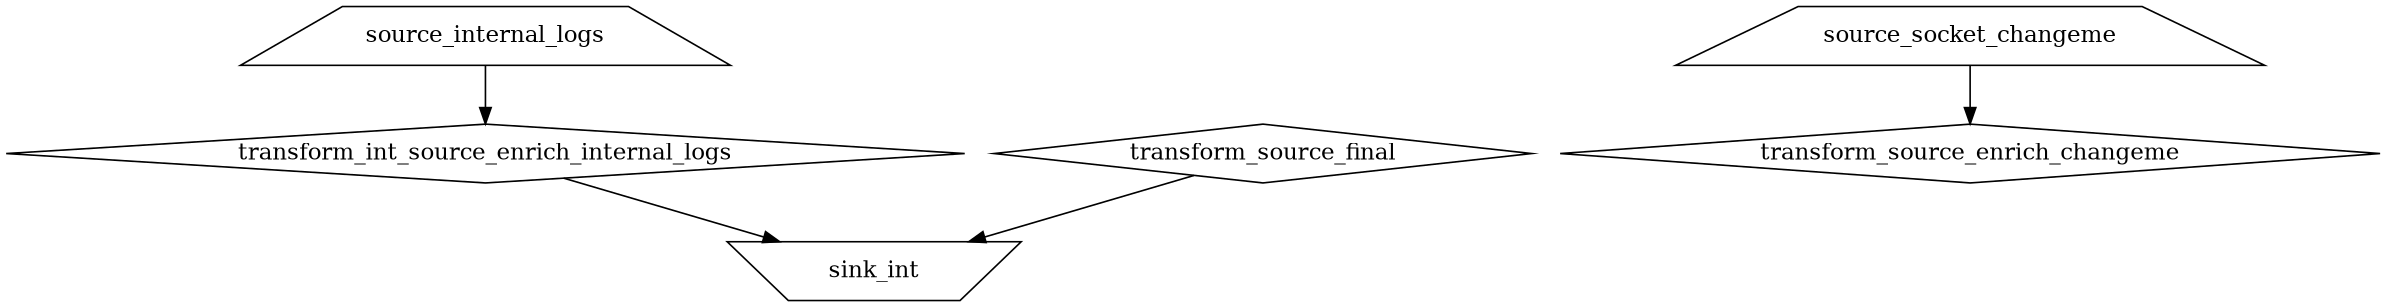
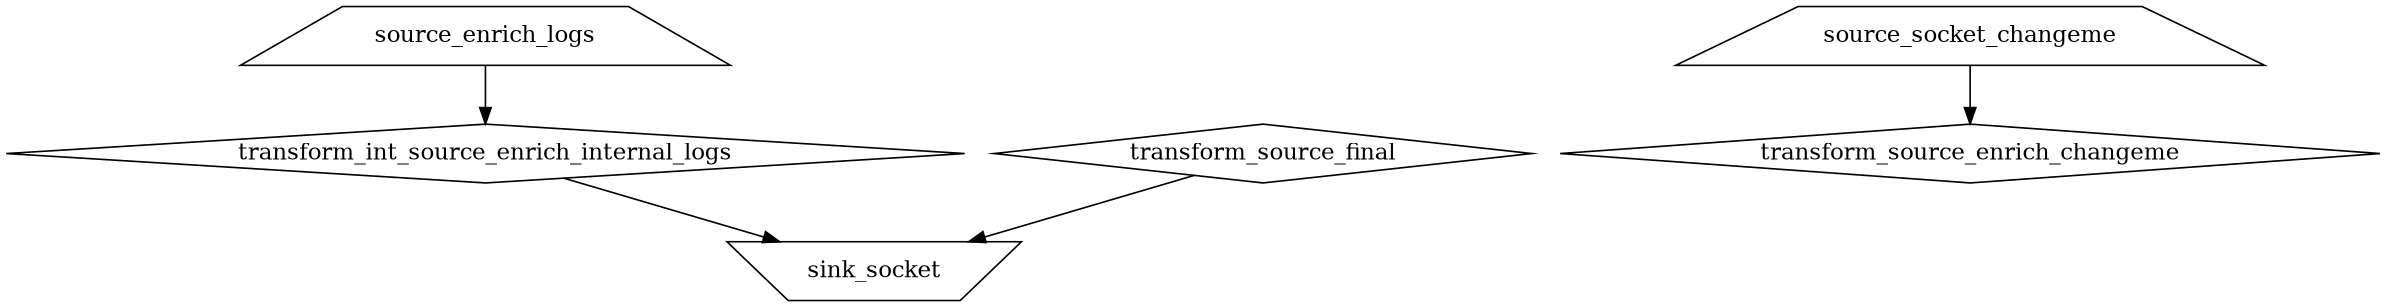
(485, 36) -> (485, 36)
(874, 271) -> (874, 271)
